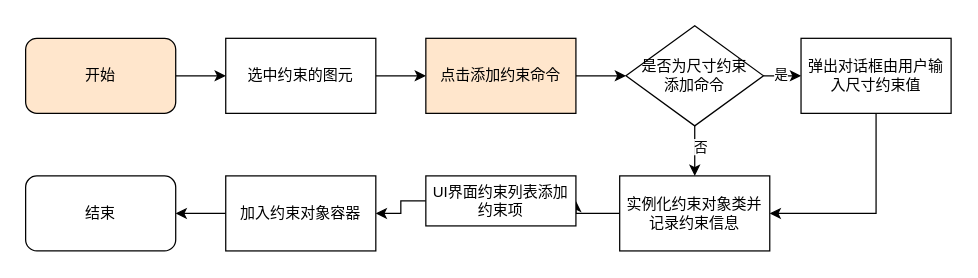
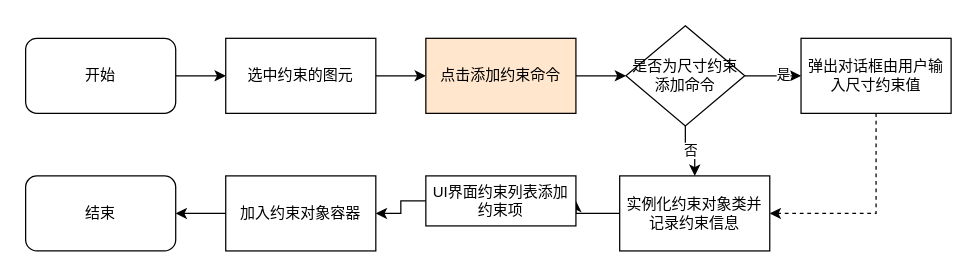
(101, 76) -> (101, 76)
(694, 76) -> (685, 76)
(876, 212) -> (876, 212)
